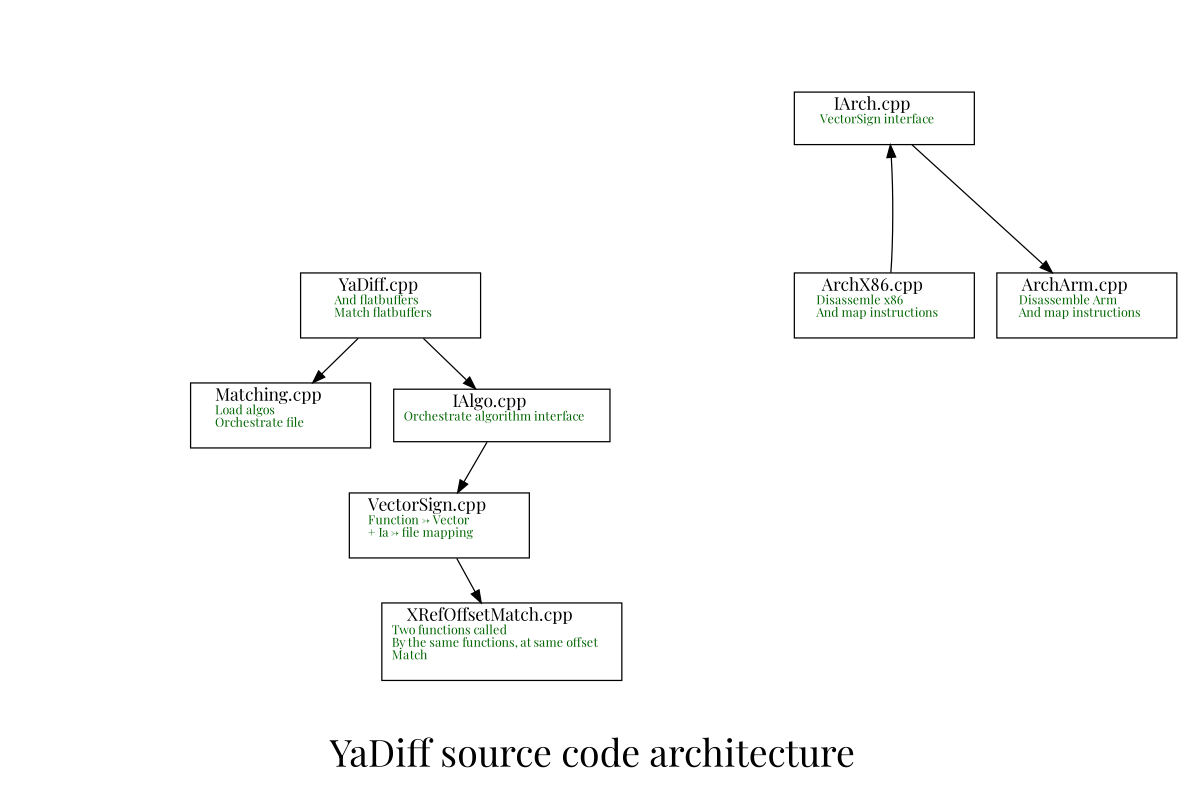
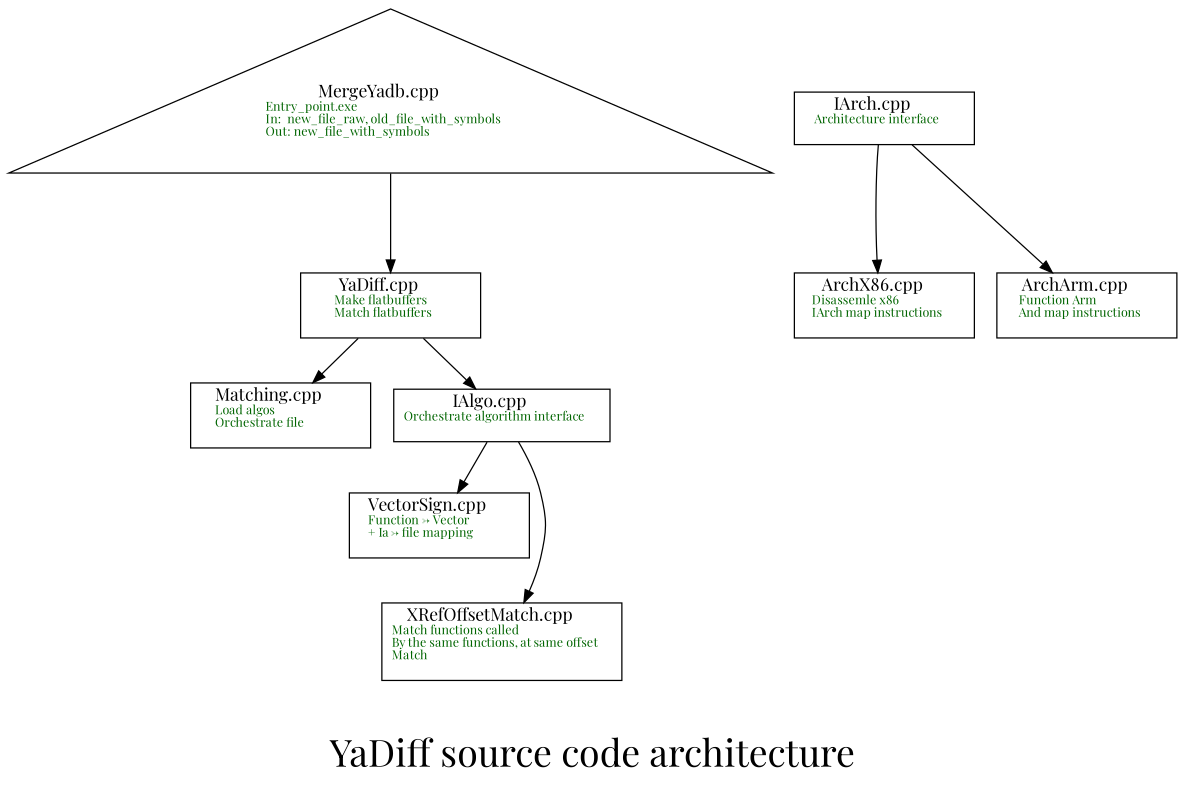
none -> (391, 118)
(884, 120) -> (884, 120)
(893, 215) -> (876, 202)
(384, 300) -> (388, 300)
(1076, 300) -> (1065, 300)
(884, 313) -> (884, 313)
(466, 575) -> (545, 515)
(457, 630) -> (463, 630)
